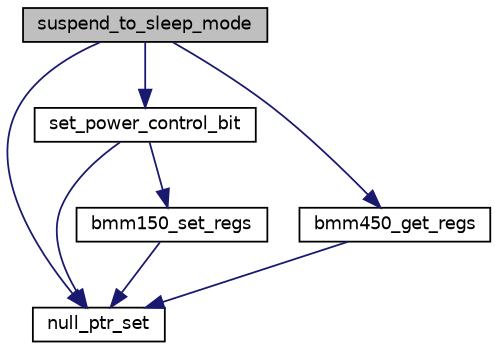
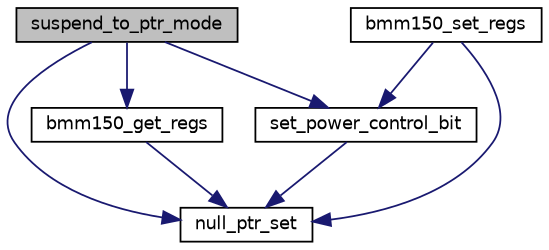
(145, 25) -> (127, 25)
(156, 166) -> (412, 68)
(395, 225) -> (127, 125)
